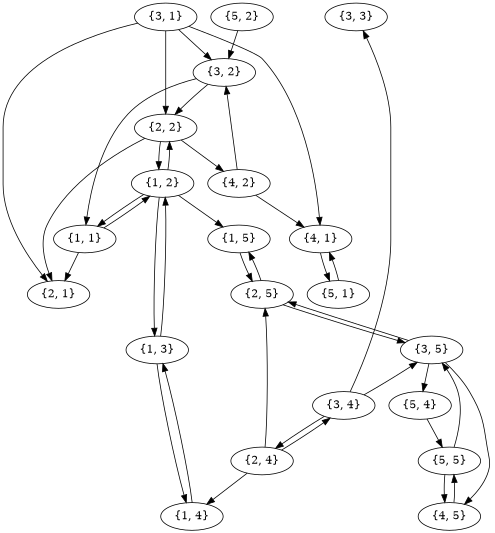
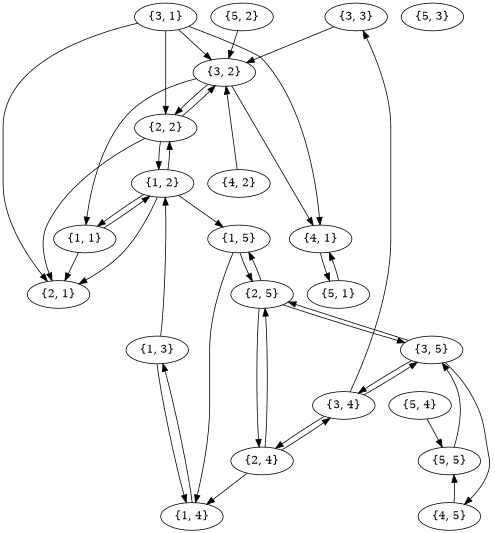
none -> (432, 17)
none -> (294, 43)
(199, 153) -> (196, 104)
(277, 209) -> (271, 152)
(155, 263) -> (129, 245)
none -> (210, 373)
none -> (257, 374)
(427, 374) -> (388, 374)
(444, 485) -> none
